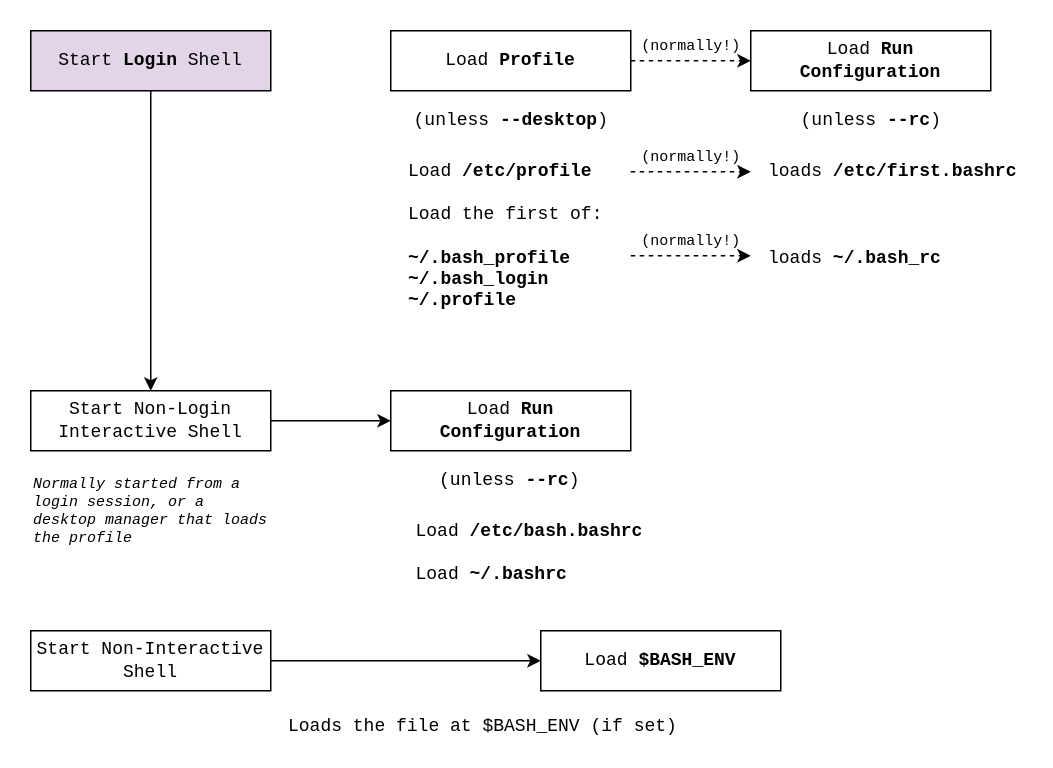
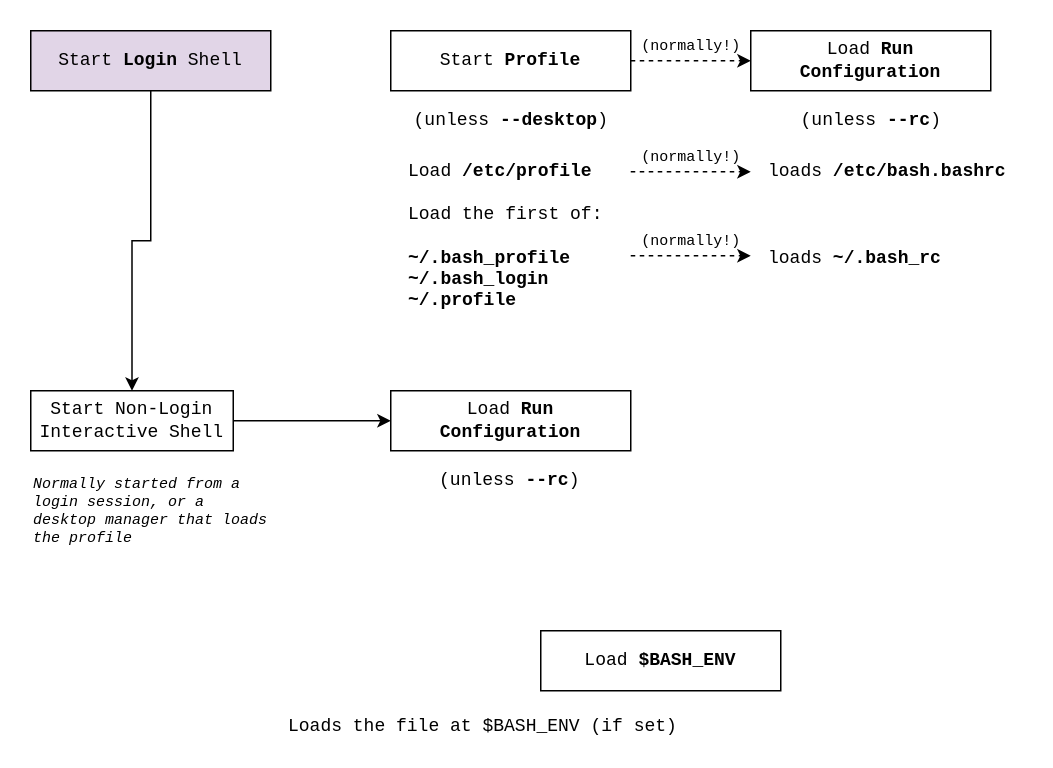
(511, 61) -> (511, 61)
(878, 183) -> (875, 183)
(151, 421) -> (132, 421)
(541, 548) -> none
(151, 661) -> none
(401, 661) -> none
